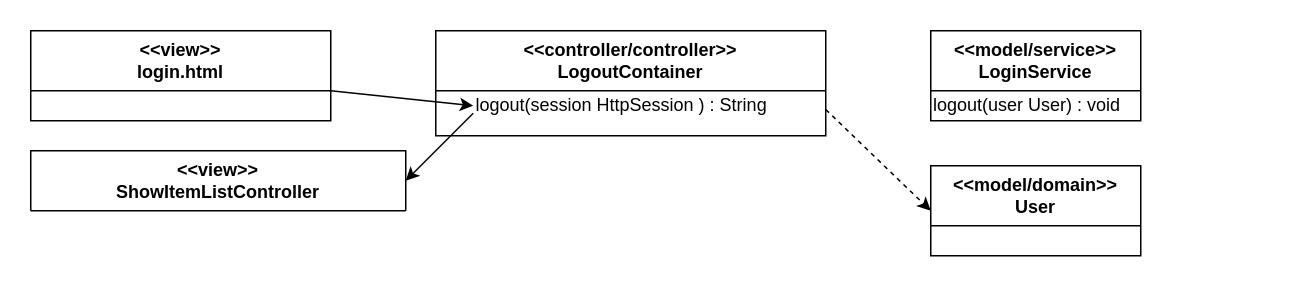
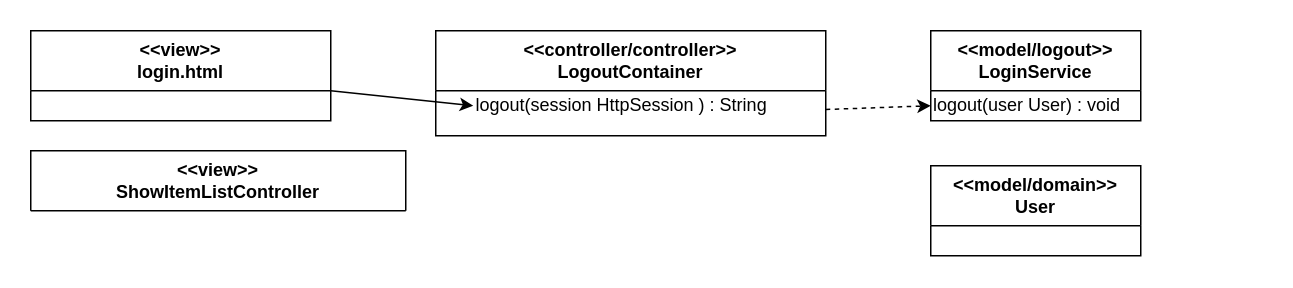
(1036, 61) -> (1036, 61)
none -> (874, 108)
(443, 143) -> none
(876, 158) -> none
